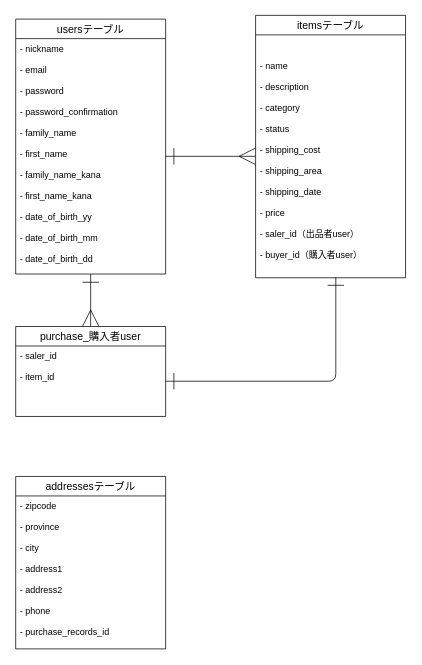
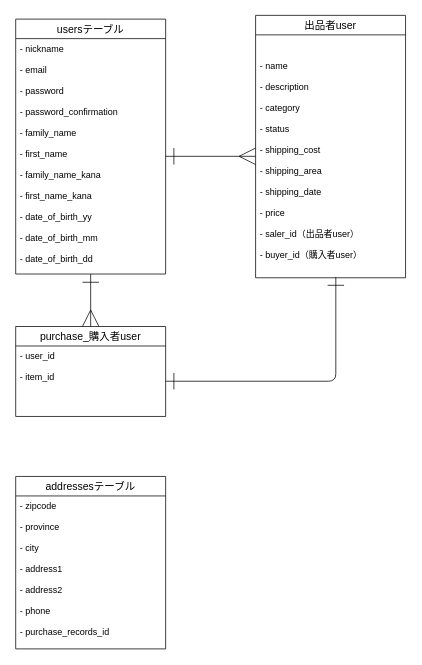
(330, 26) -> (330, 26)
(41, 356) -> (40, 356)
